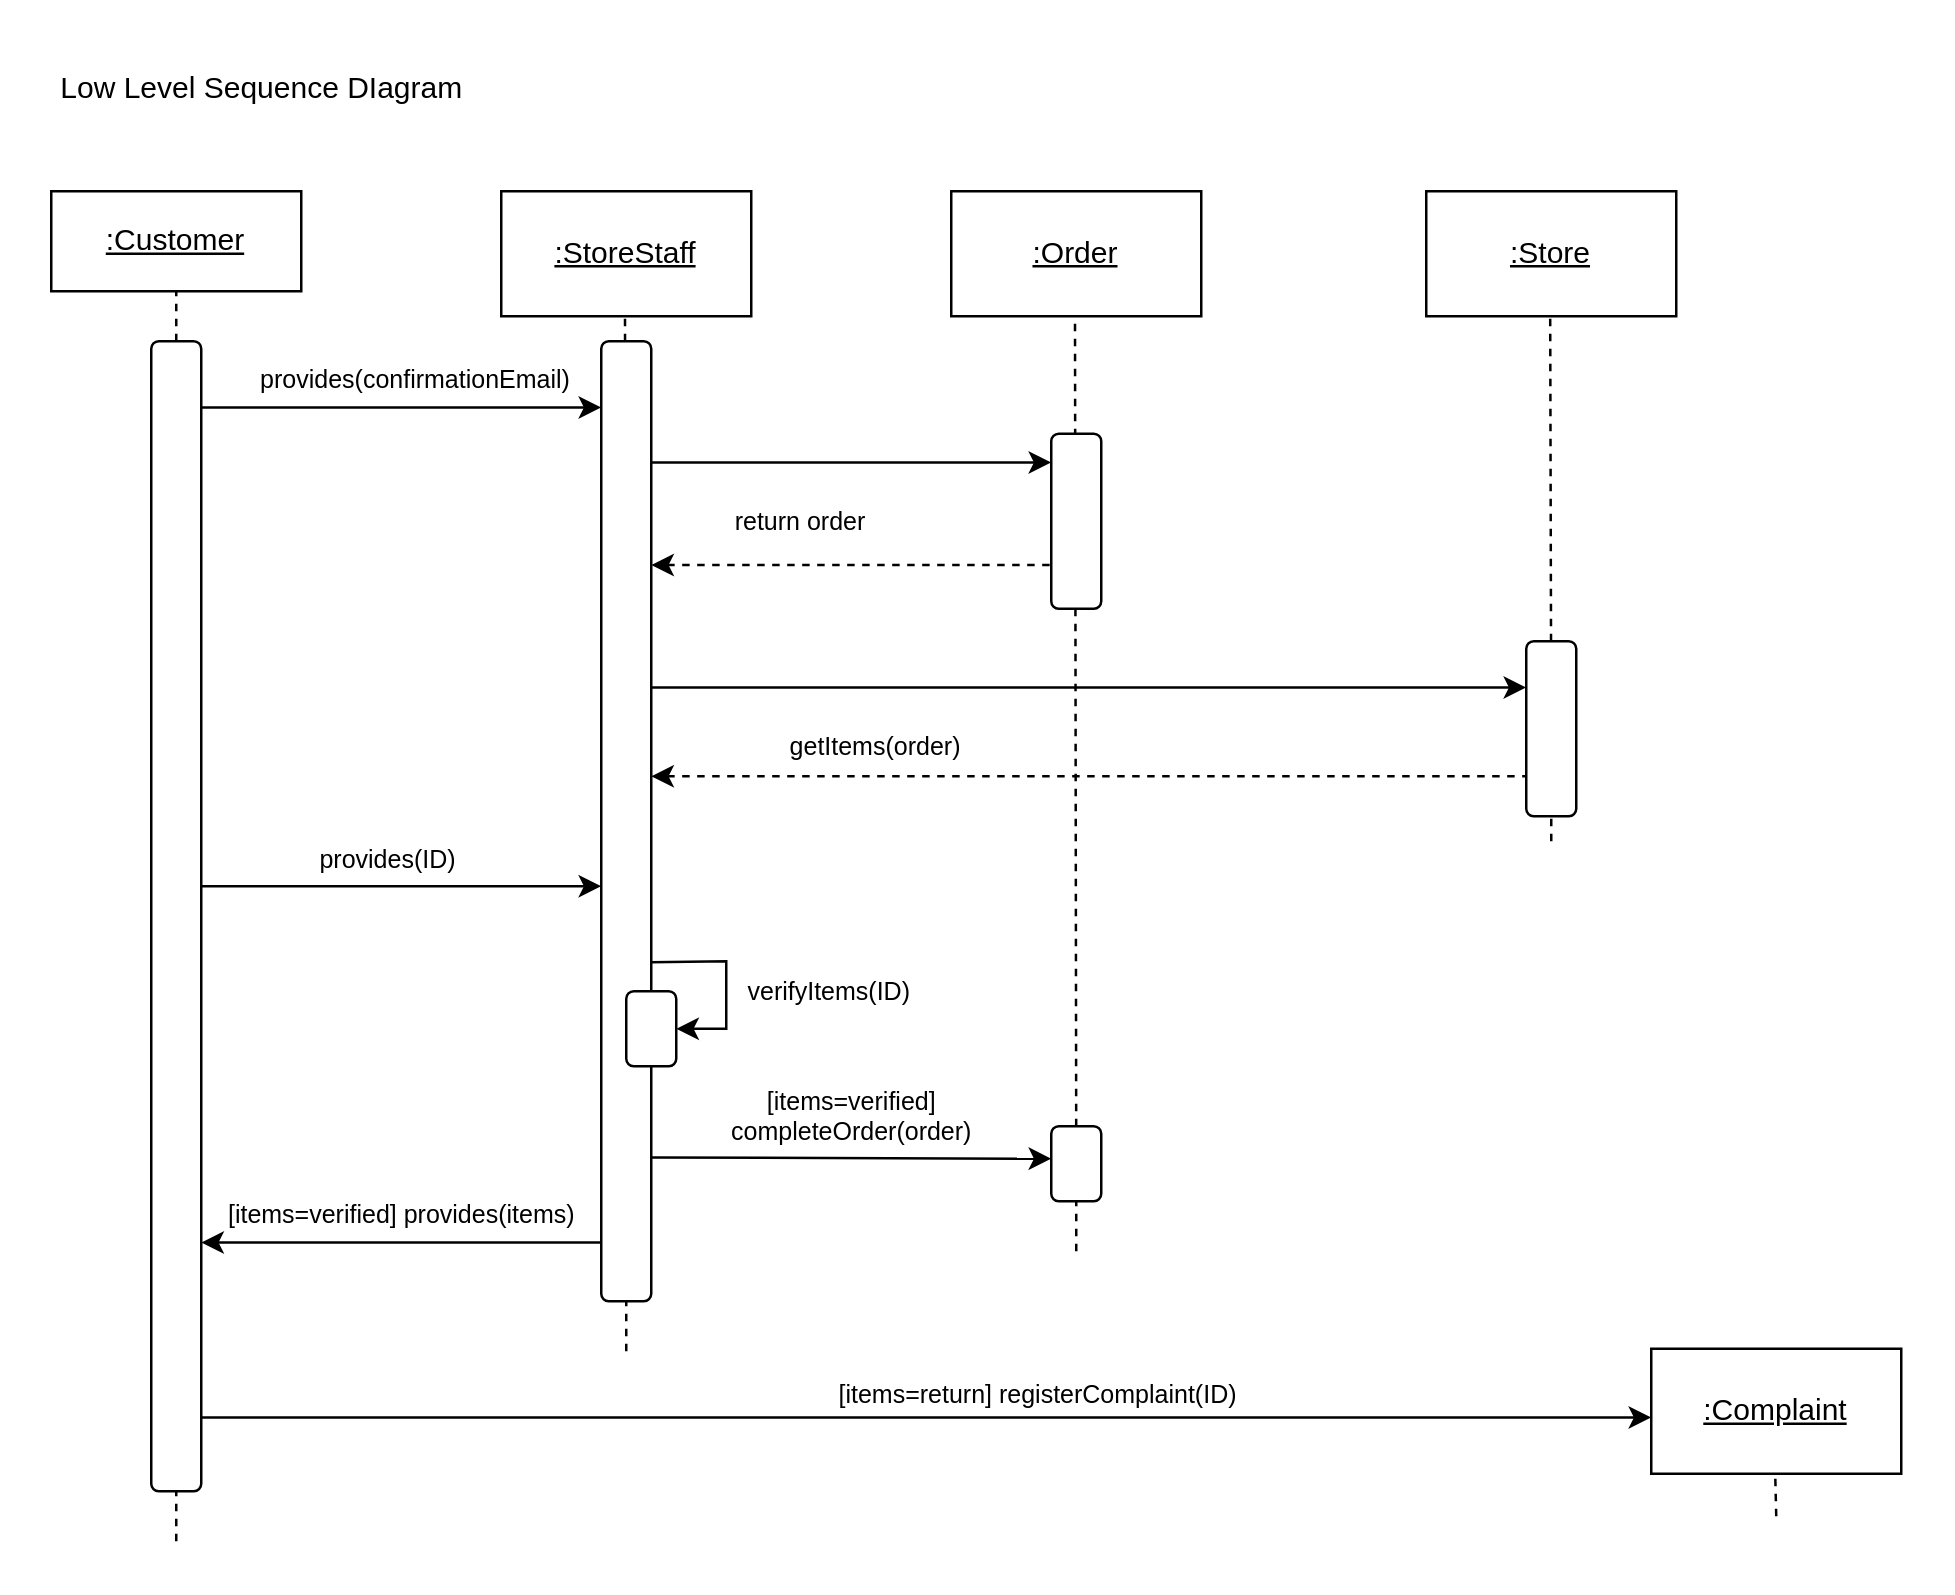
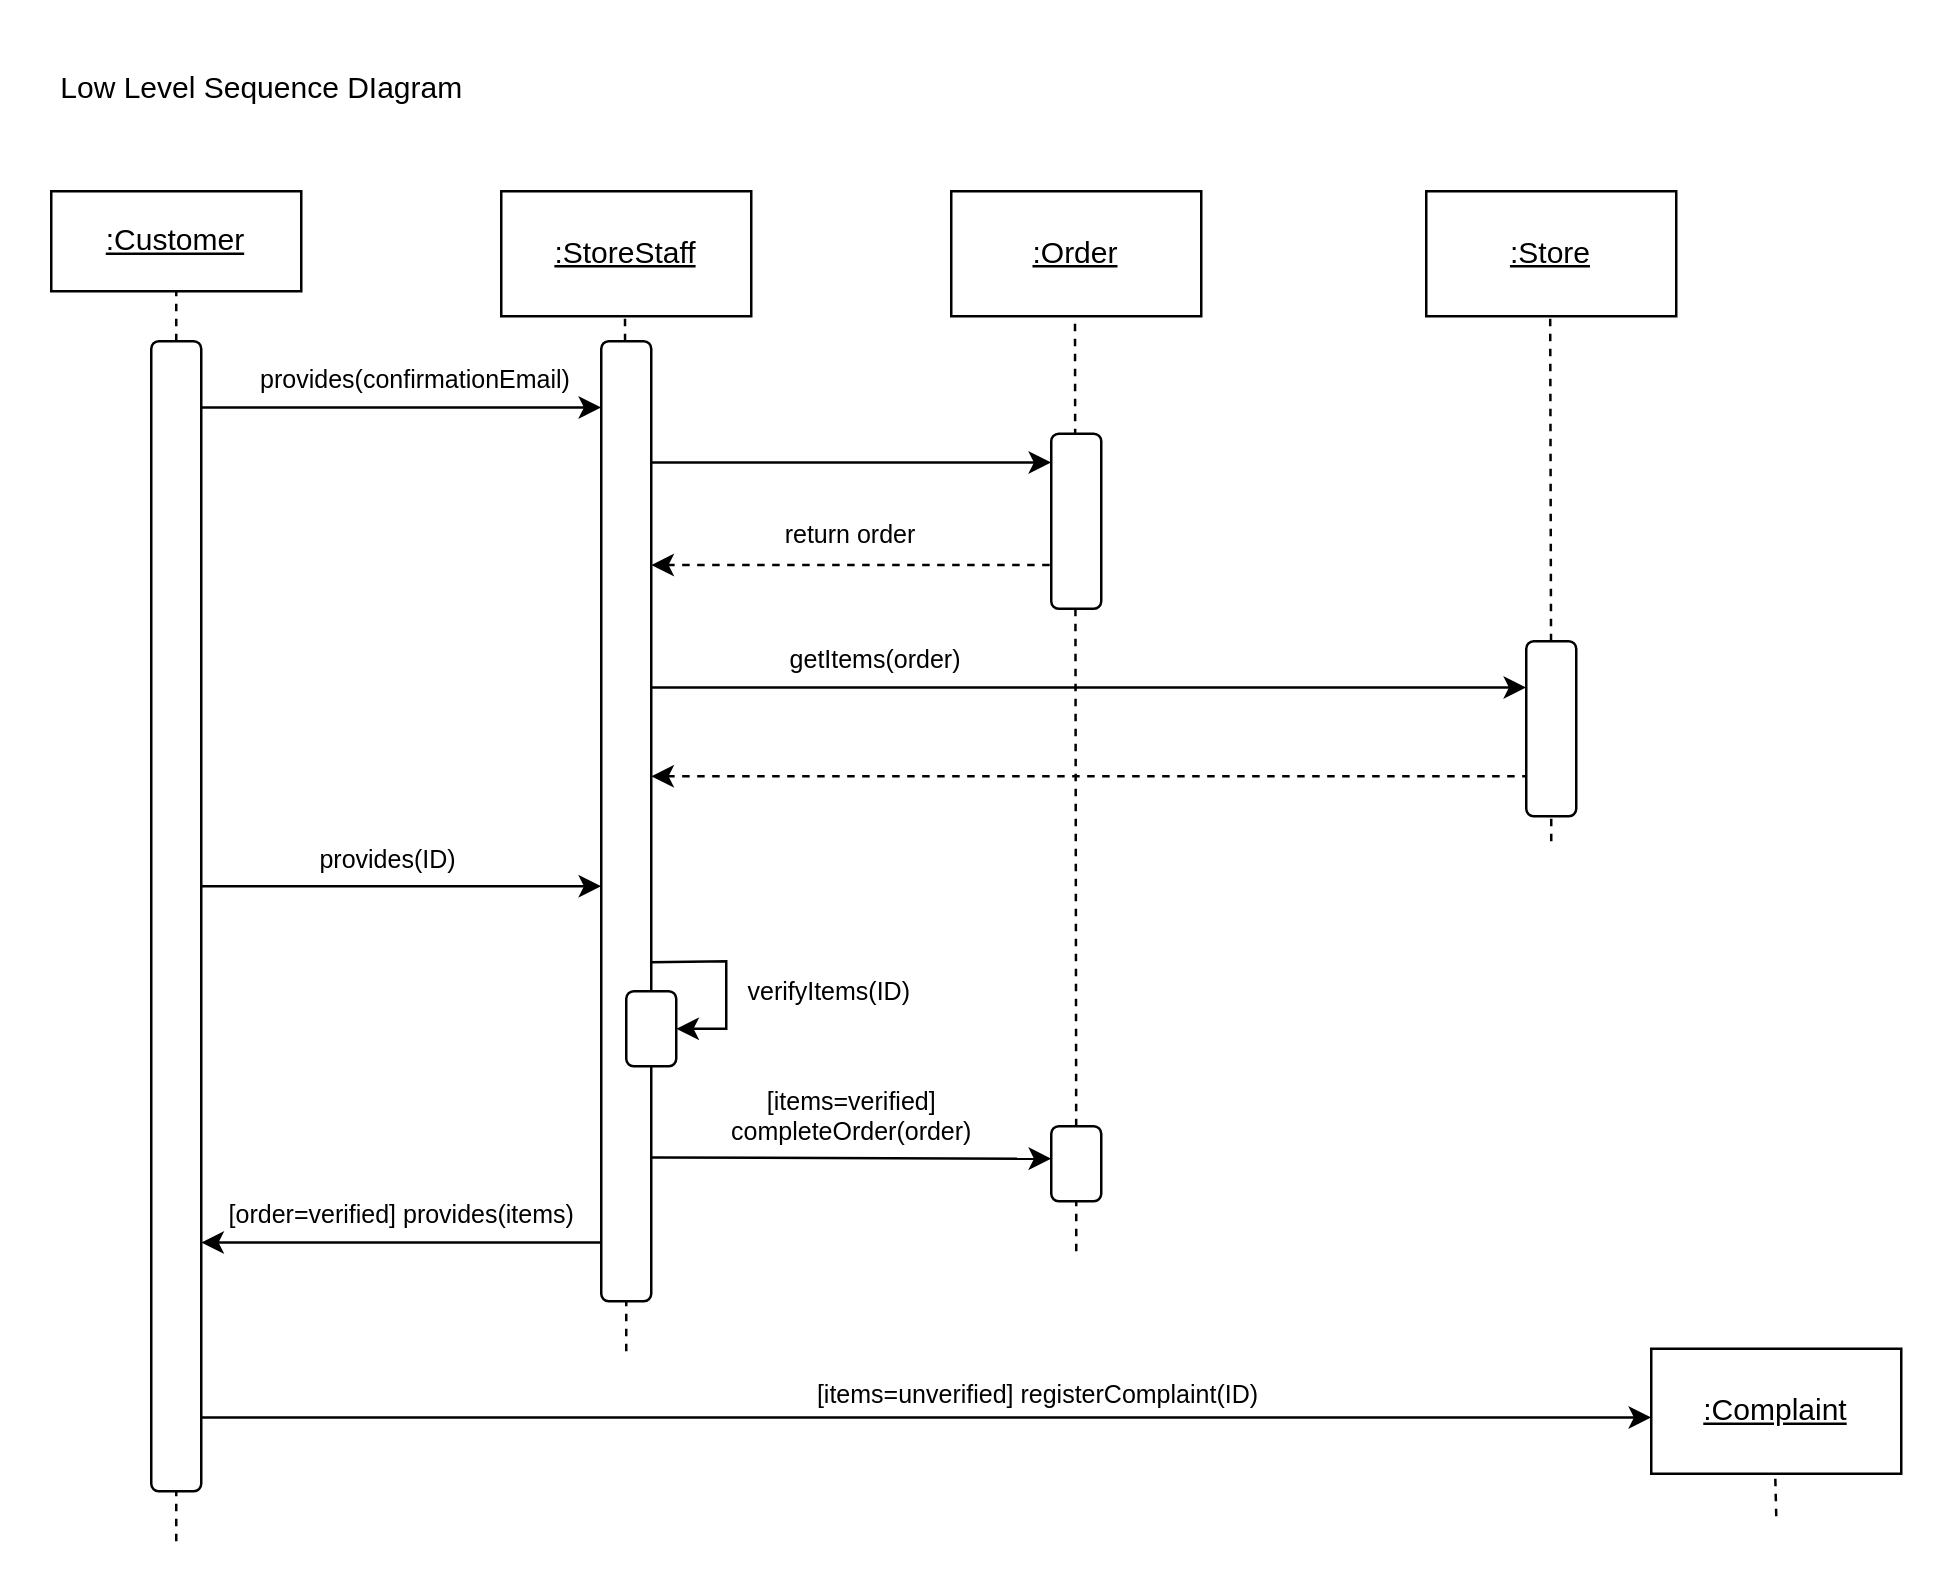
(801, 521) -> (851, 534)
(876, 746) -> (876, 659)
(403, 1214) -> (403, 1214)
(1039, 1394) -> (1039, 1394)
